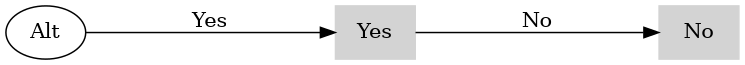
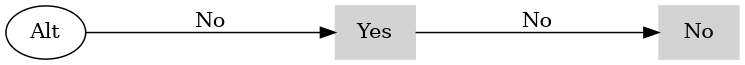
(211, 21) -> (211, 21)
